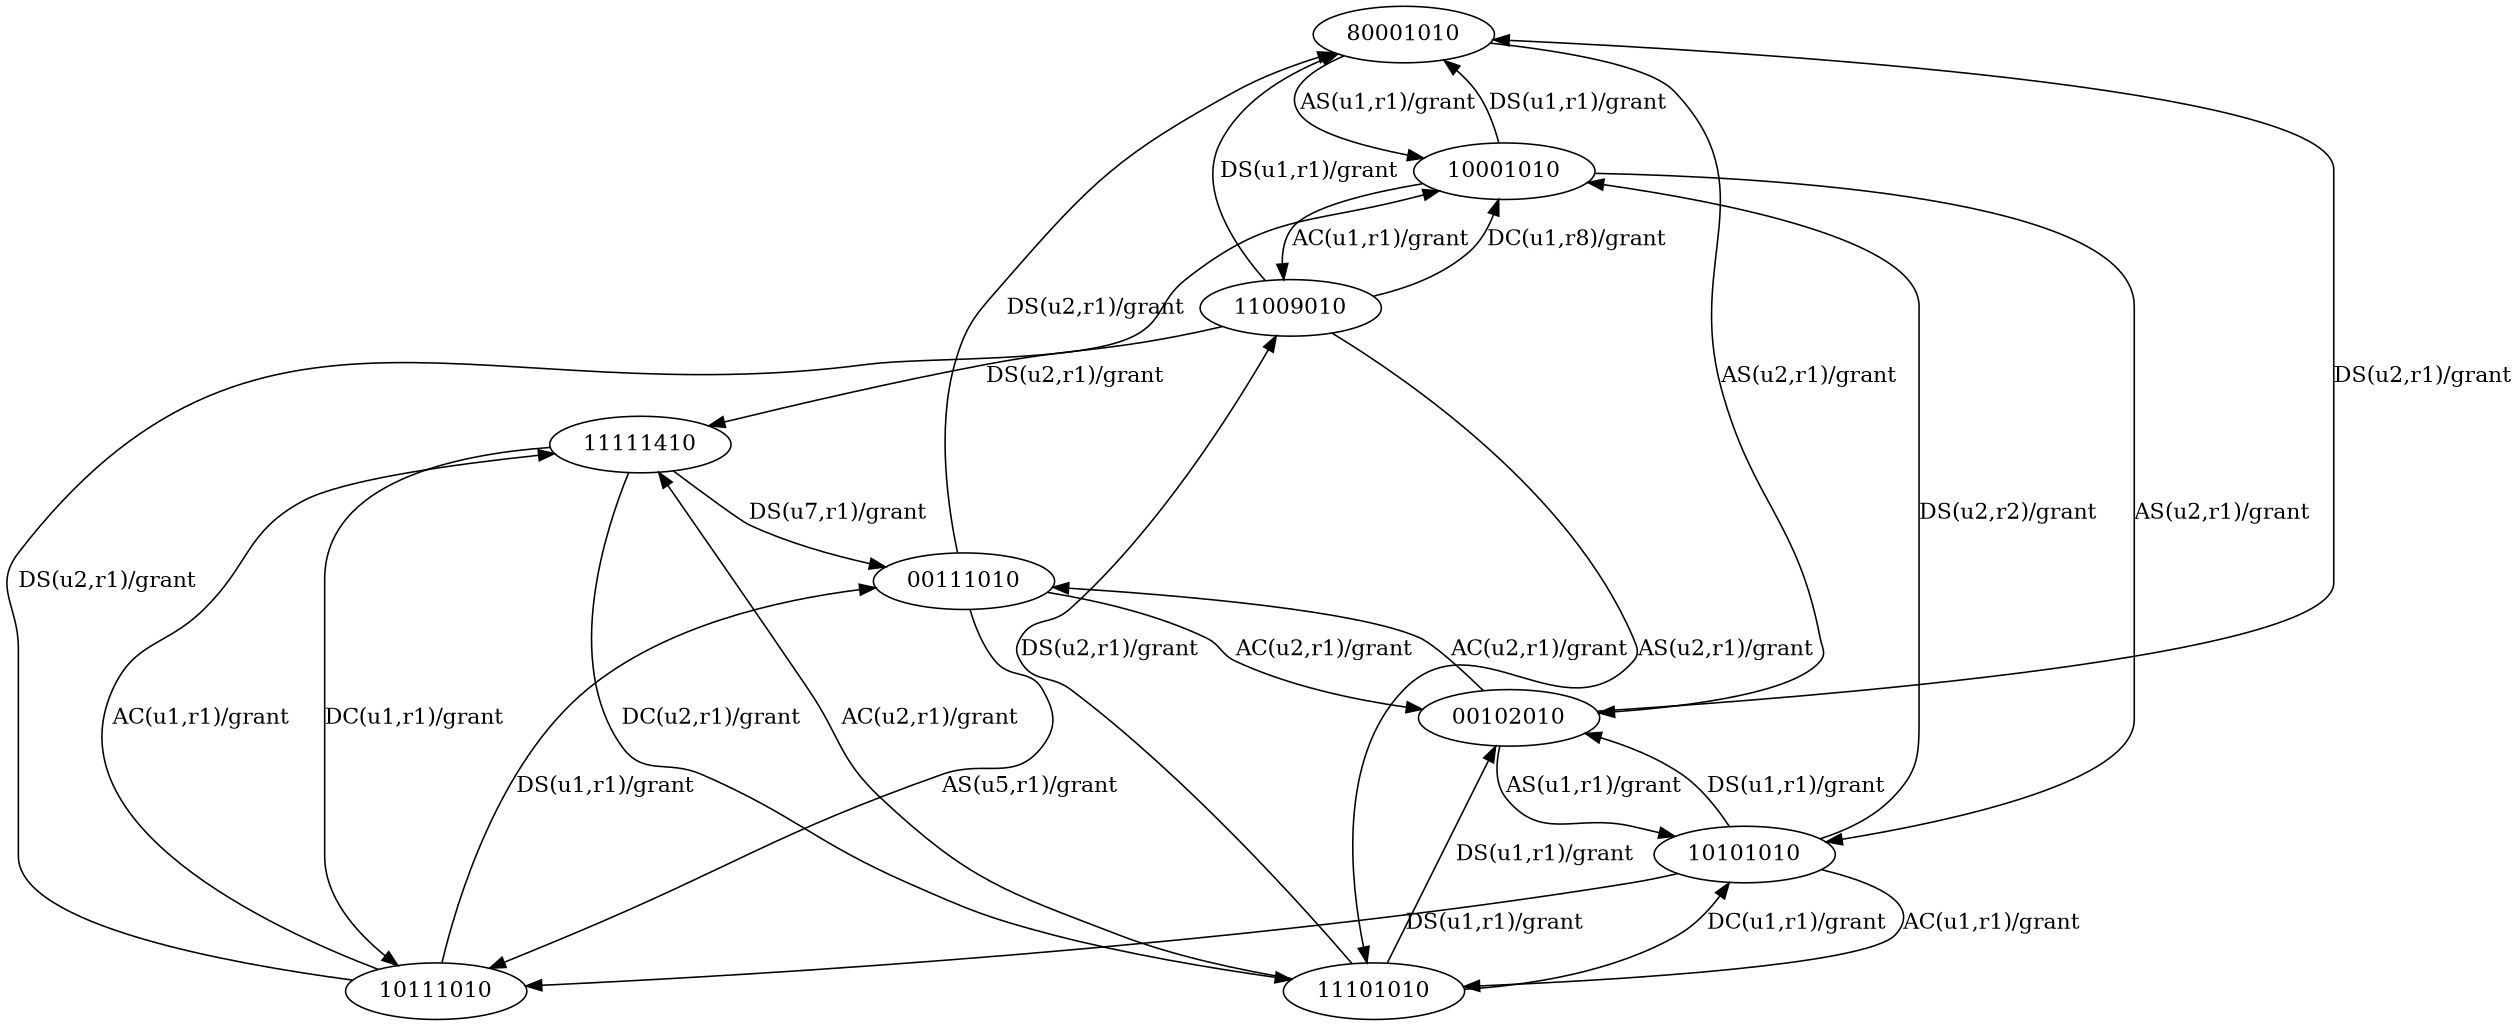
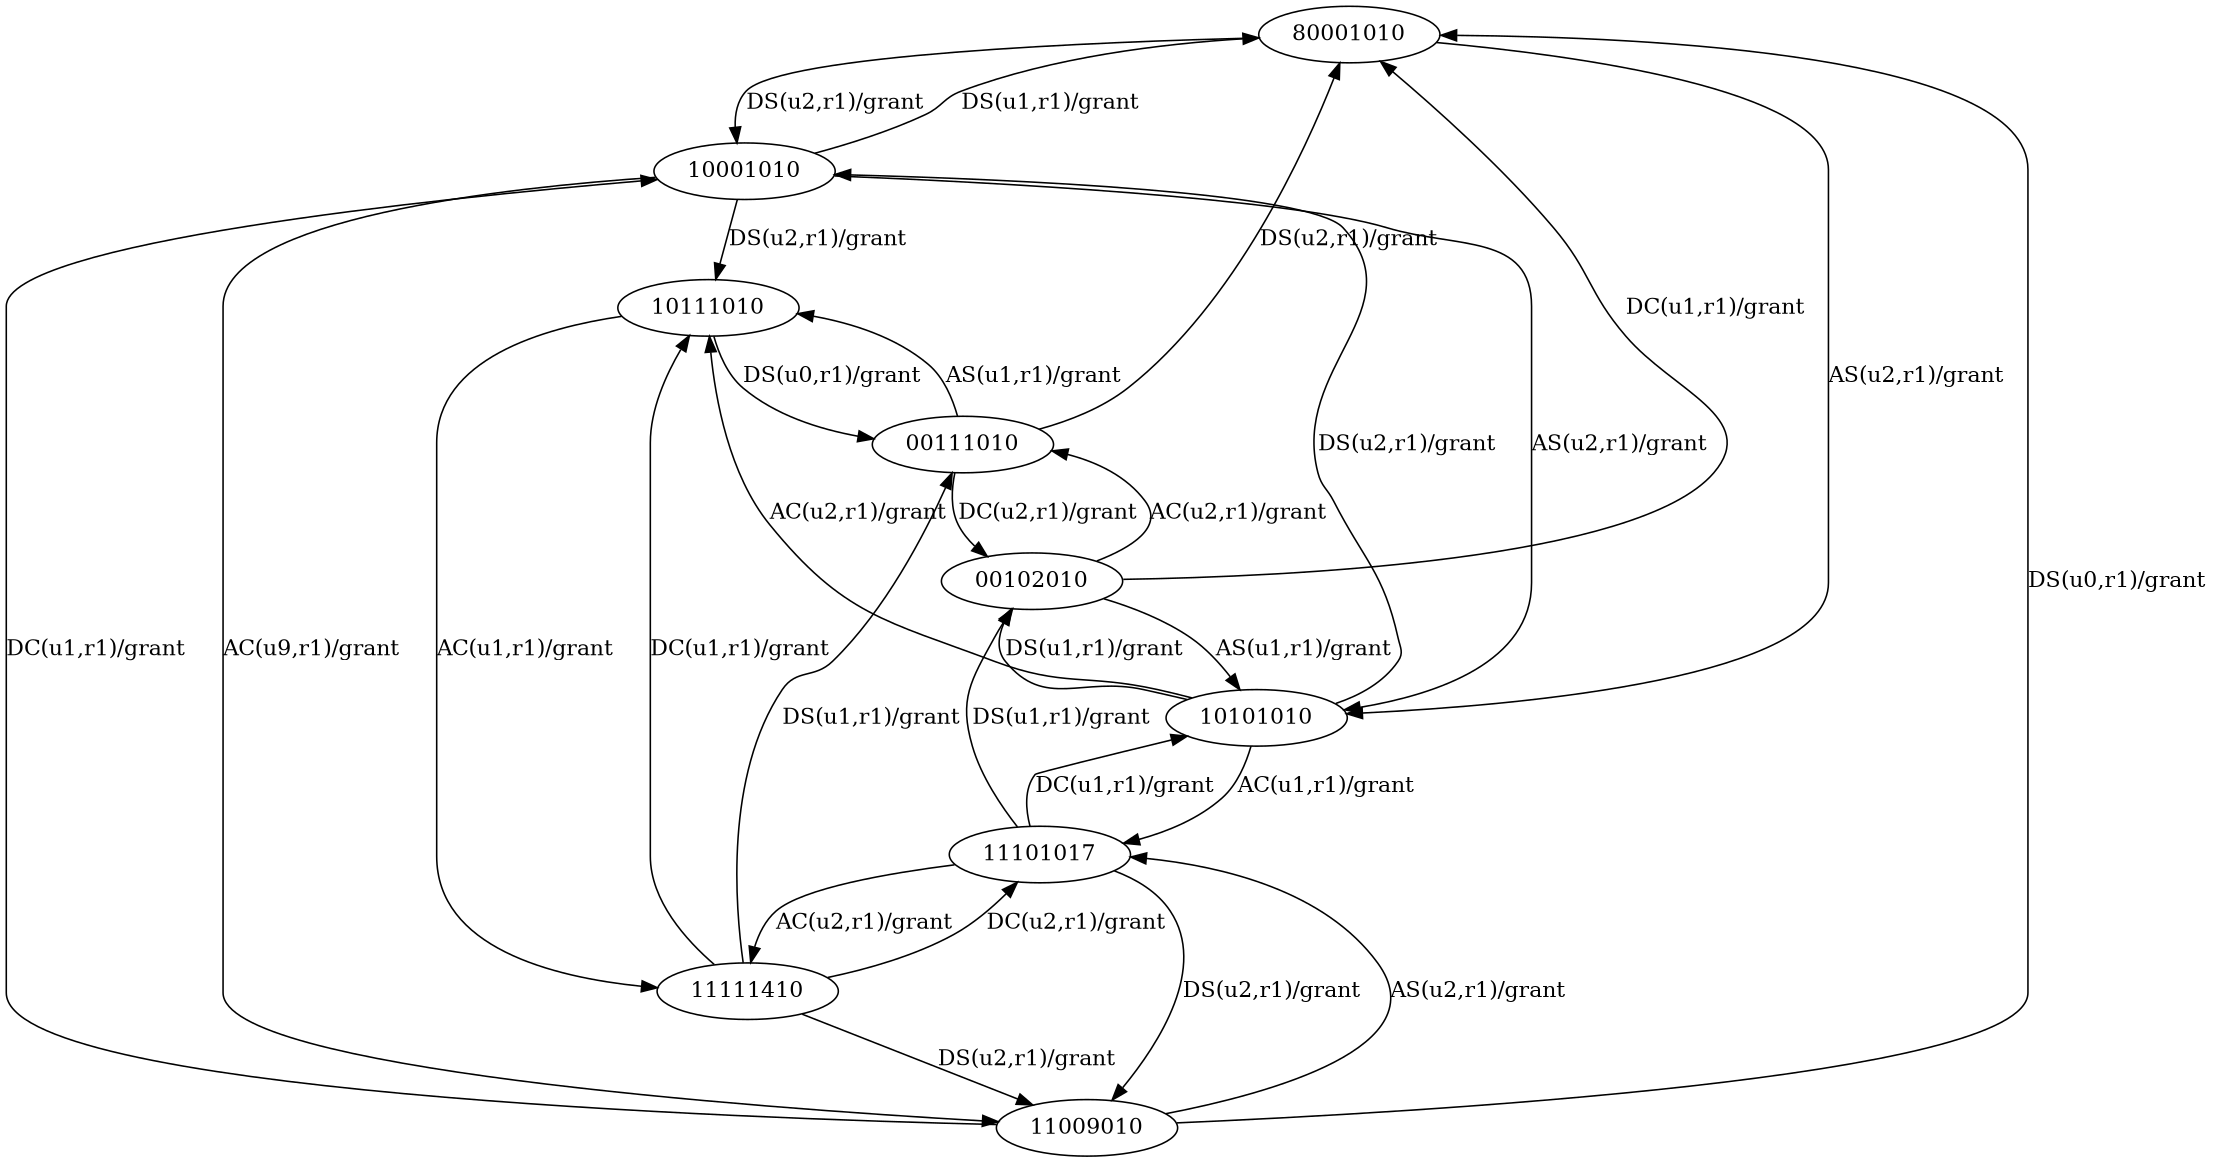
(1388, 103) -> (836, 103)
(1310, 171) -> (2117, 581)
(1381, 240) -> (312, 650)
(1577, 240) -> (97, 650)
(375, 364) -> (729, 232)
(935, 375) -> (910, 1057)
(2423, 376) -> (1716, 308)
(1722, 391) -> (1828, 414)
(838, 513) -> (872, 718)
(2009, 513) -> (1407, 445)
(1325, 650) -> (1049, 513)
(606, 786) -> (833, 376)
(1030, 786) -> (1034, 376)
(1495, 923) -> (858, 513)
(1374, 991) -> (1040, 855)
